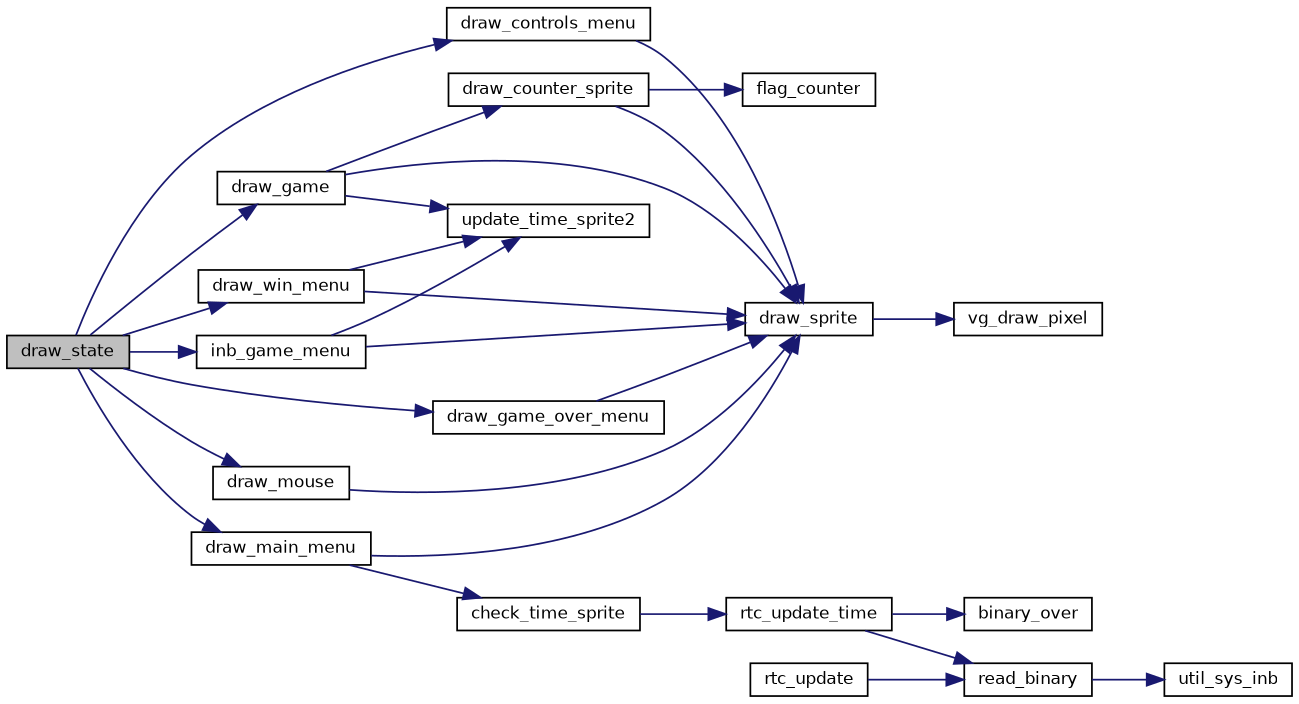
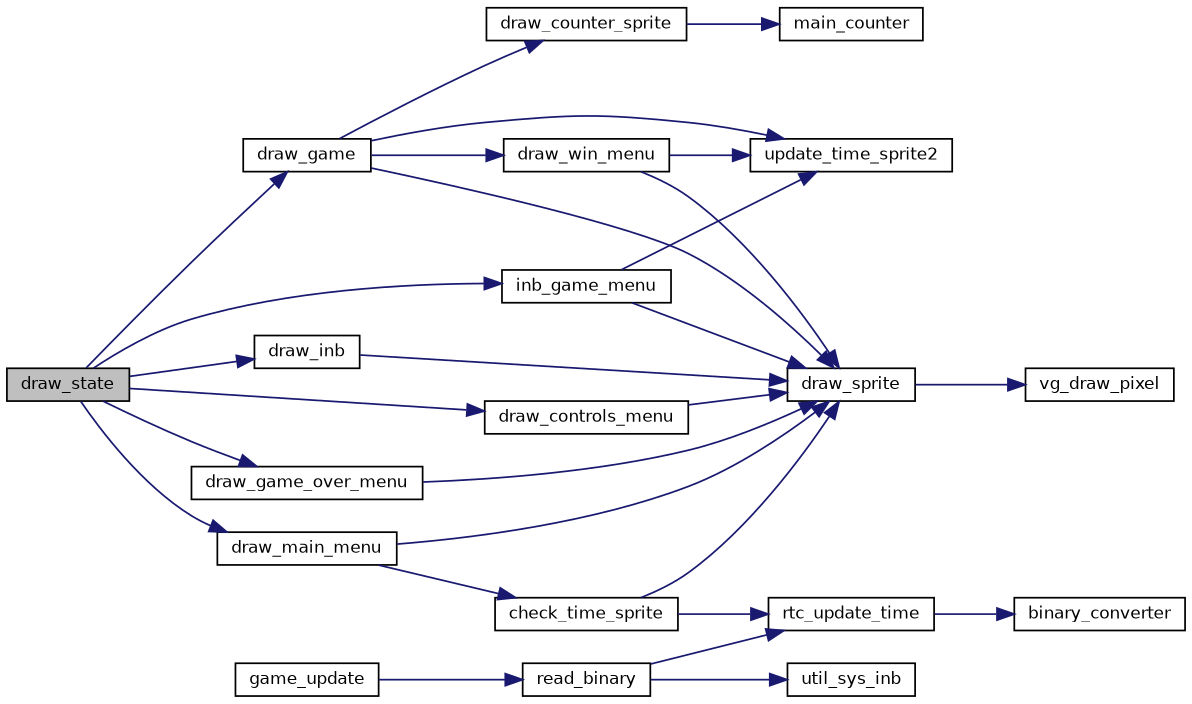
(809, 90) -> (851, 24)
(718, 182) -> (747, 520)
(166, 322) -> (429, 155)
(281, 483) -> (307, 352)
(1028, 614) -> (1100, 614)
(910, 644) -> (709, 649)
(809, 680) -> (307, 680)
